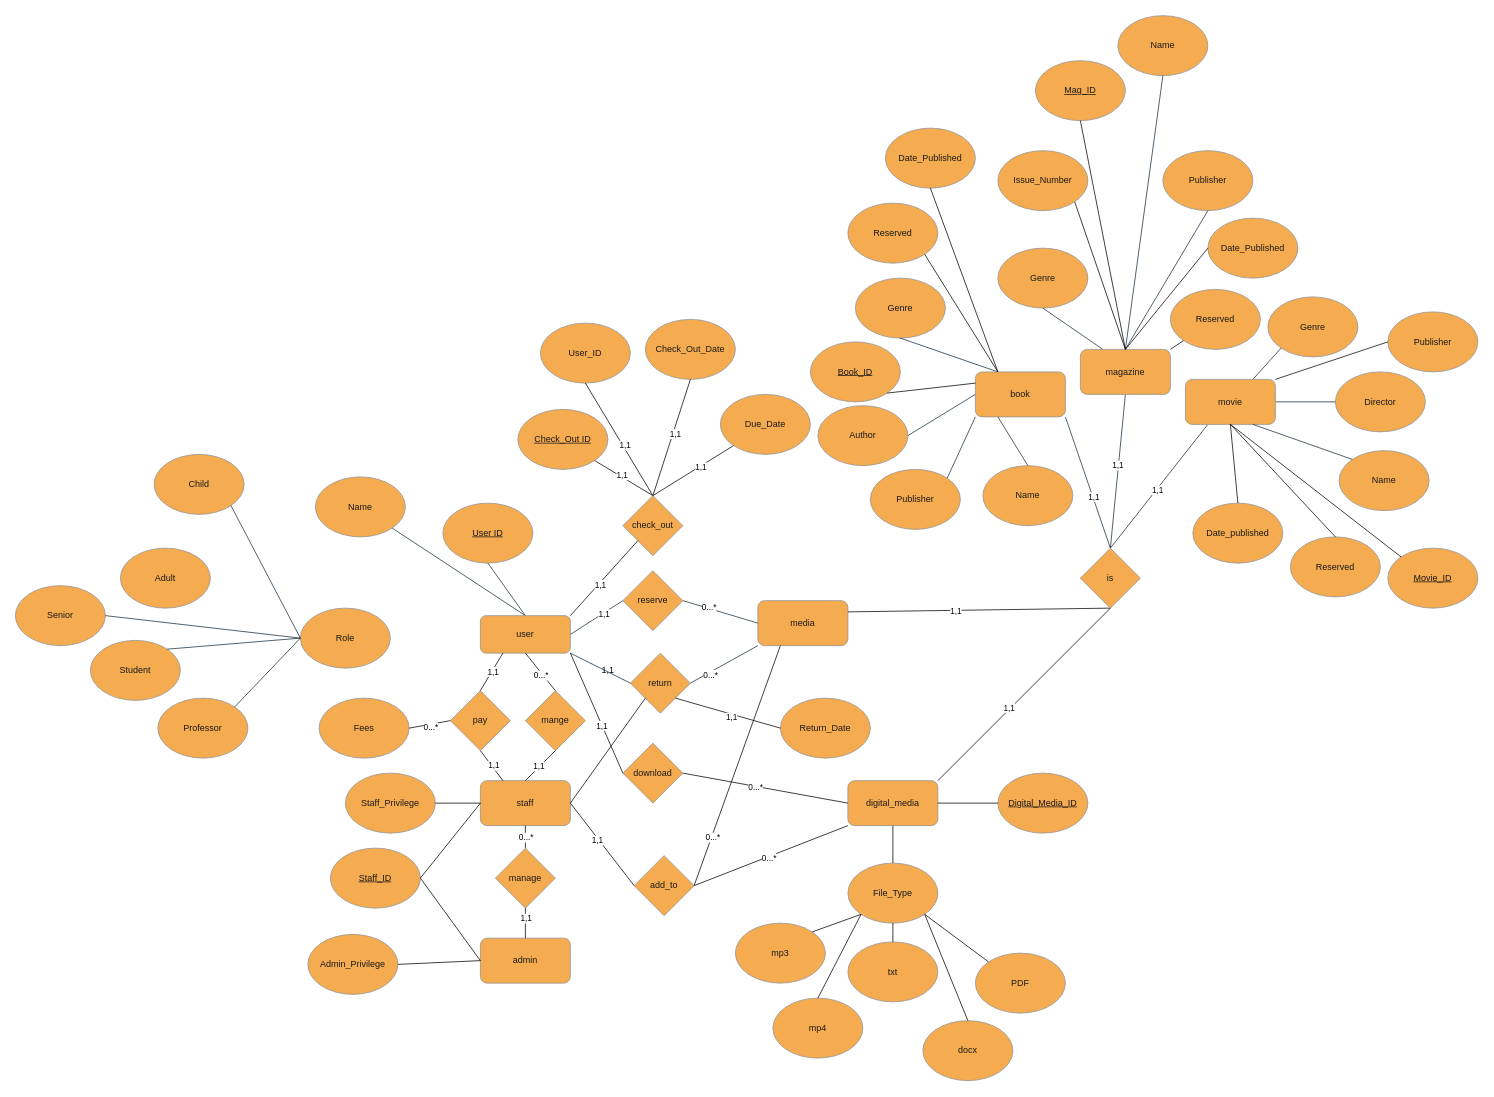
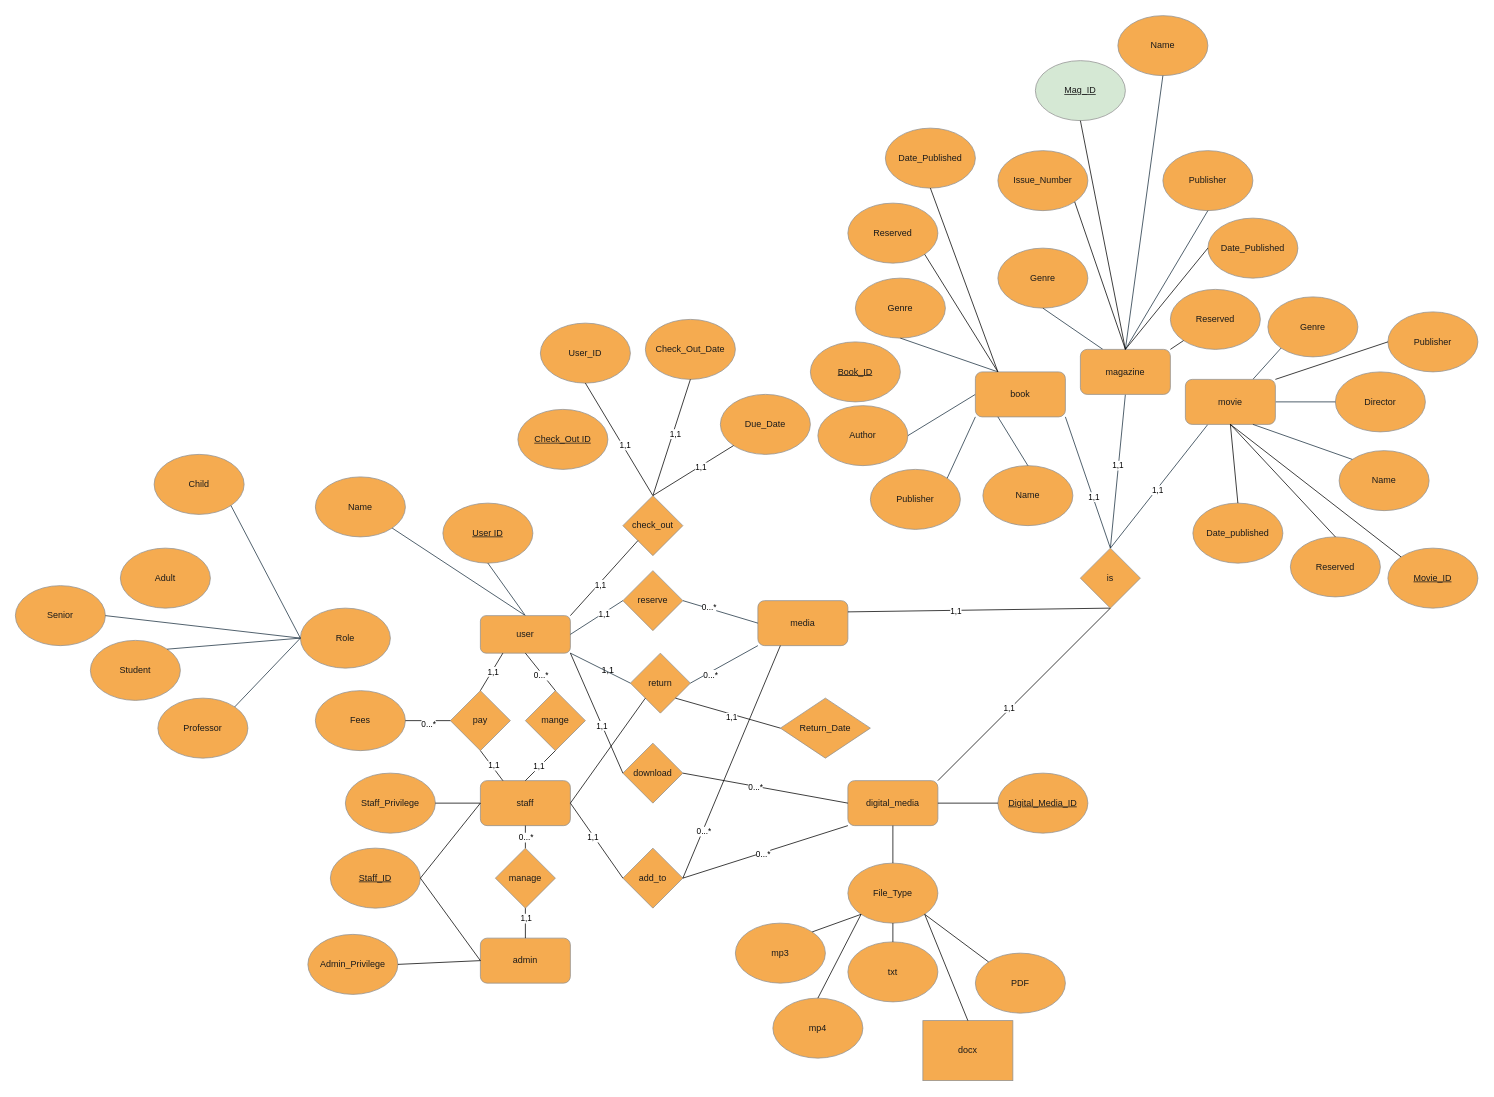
(1080, 90) -> (1080, 90)
(931, 388) -> none
(621, 476) -> none
(364, 728) -> (360, 720)
(825, 728) -> (825, 728)
(664, 885) -> (653, 878)
(968, 1050) -> (968, 1050)
